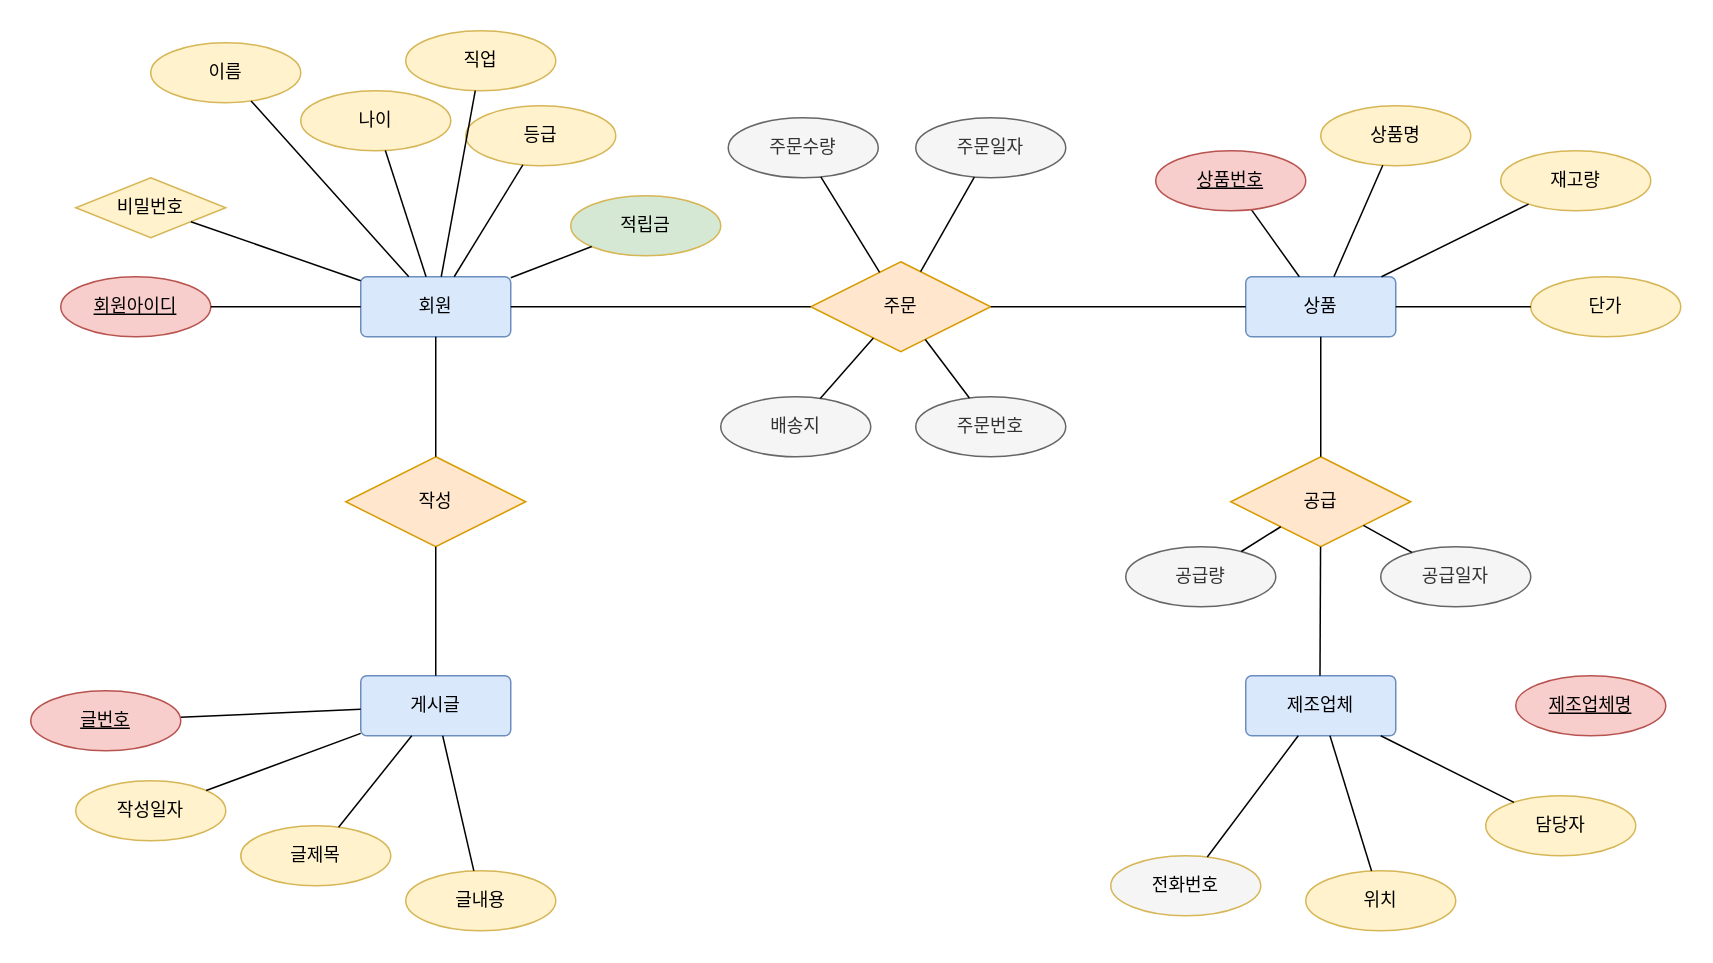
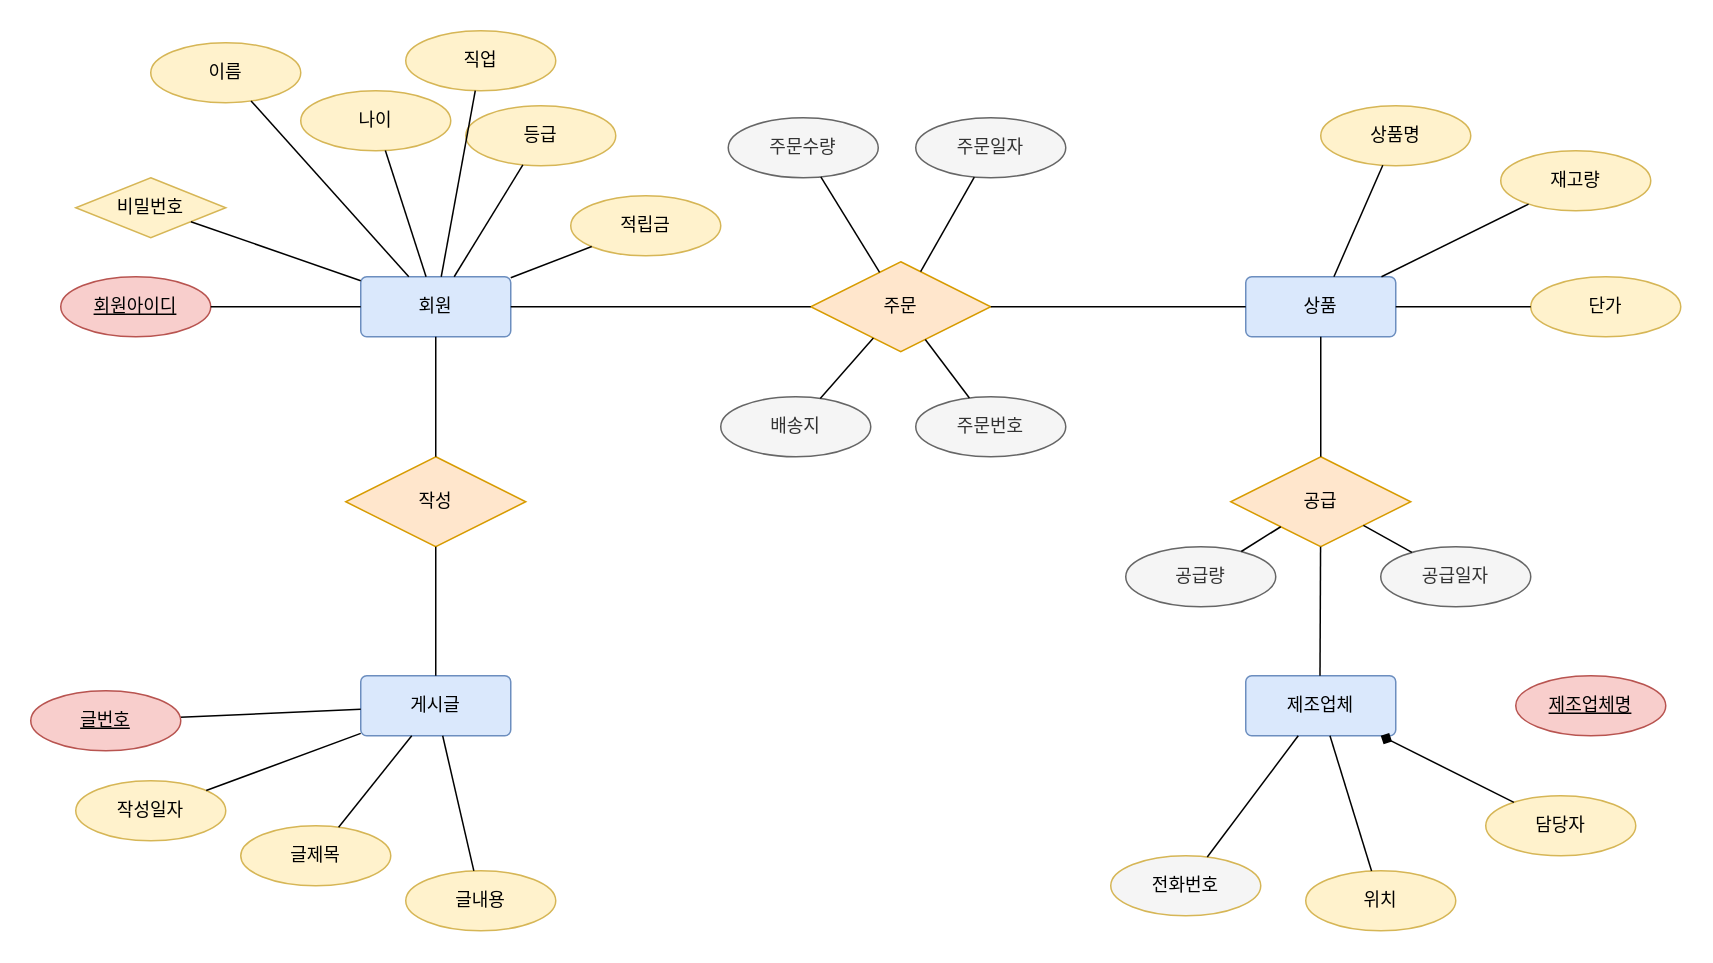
(1231, 181) -> none
(646, 226) -> (646, 226)
(1275, 243) -> none
(1386, 738) -> (1392, 741)
